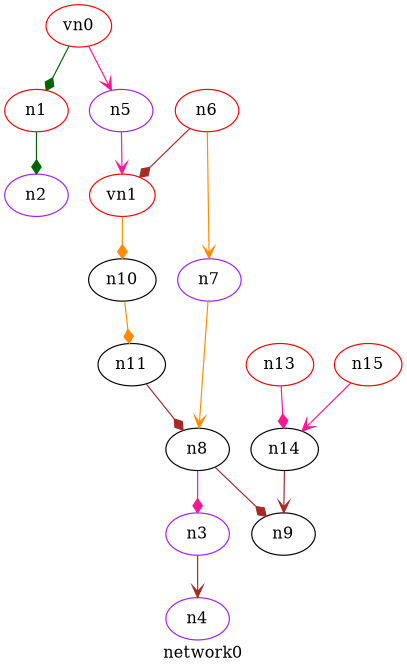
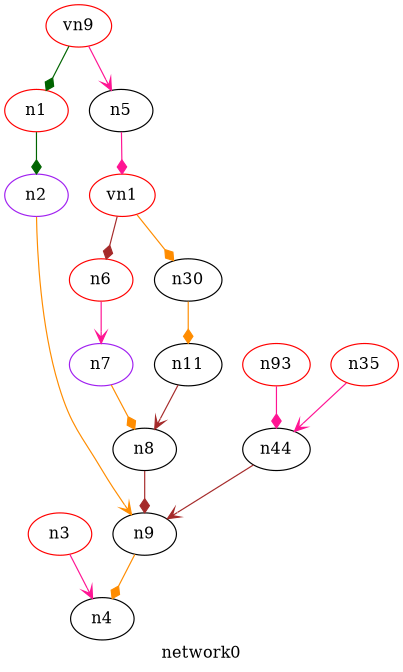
(79, 26) -> (79, 26)
(121, 111) -> (121, 111)
(122, 147) -> (122, 146)
(170, 148) -> (113, 231)
(208, 189) -> (101, 317)
(122, 280) -> (188, 280)
(204, 359) -> (120, 401)
(280, 365) -> (276, 365)
(368, 365) -> (365, 365)
none -> (54, 369)
(160, 401) -> (169, 402)
(285, 449) -> (276, 449)
(198, 485) -> none
(198, 534) -> (60, 534)
none -> (127, 570)
(198, 571) -> (78, 571)
(198, 619) -> (102, 619)
